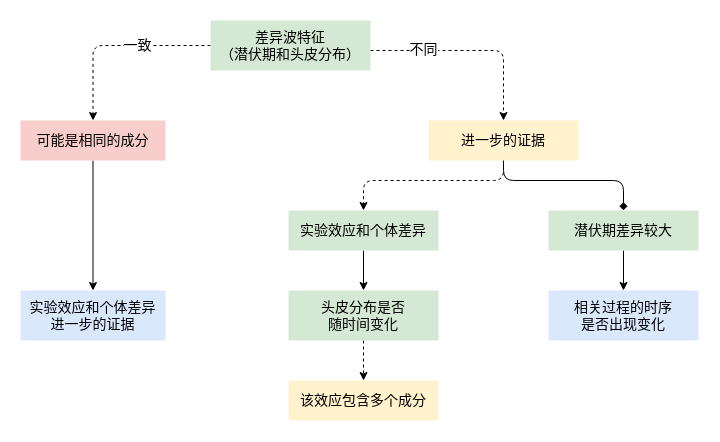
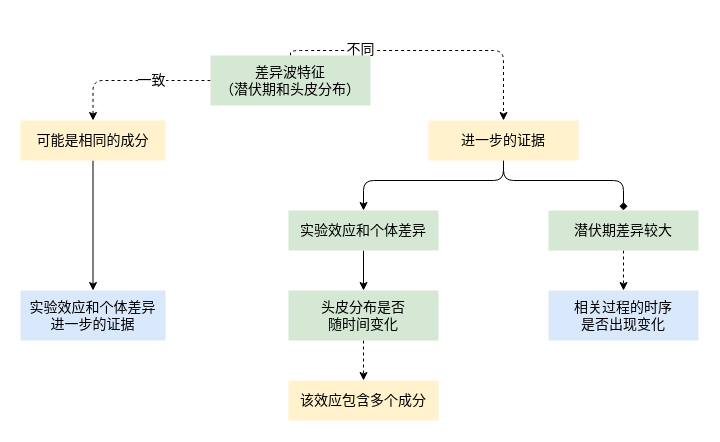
(291, 46) -> (291, 81)
(93, 141) -> (93, 141)
(426, 181) -> (426, 181)
(624, 267) -> (624, 267)
